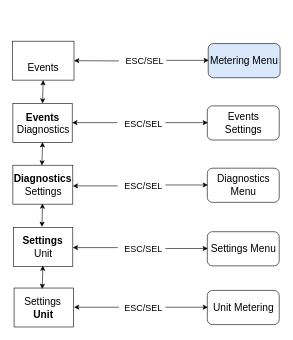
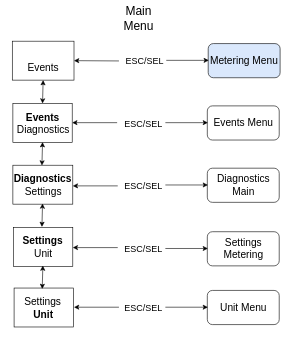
none -> (139, 18)
(244, 123) -> (244, 123)
(244, 186) -> (244, 186)
(244, 249) -> (244, 249)
(244, 308) -> (244, 308)
